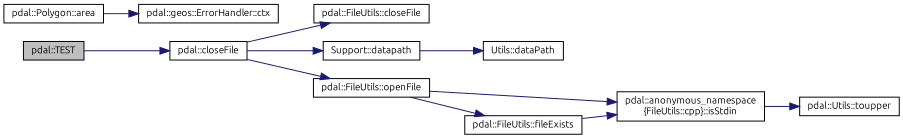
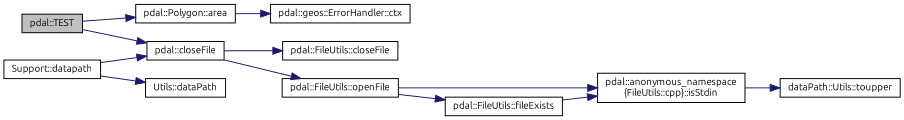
none -> (104, 20)
(280, 51) -> (119, 60)
(849, 106) -> (840, 88)
